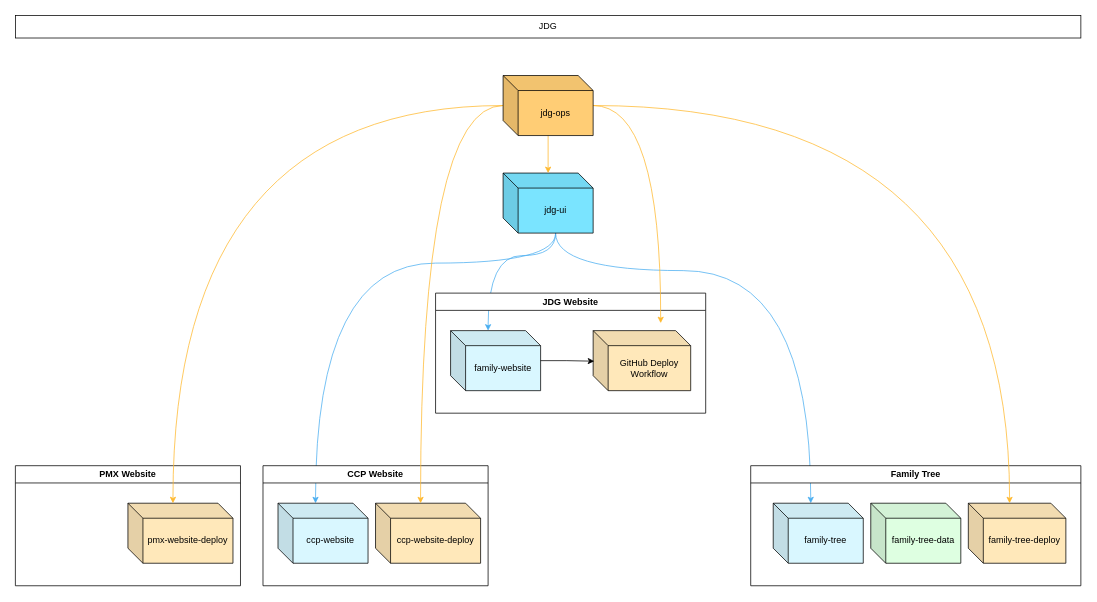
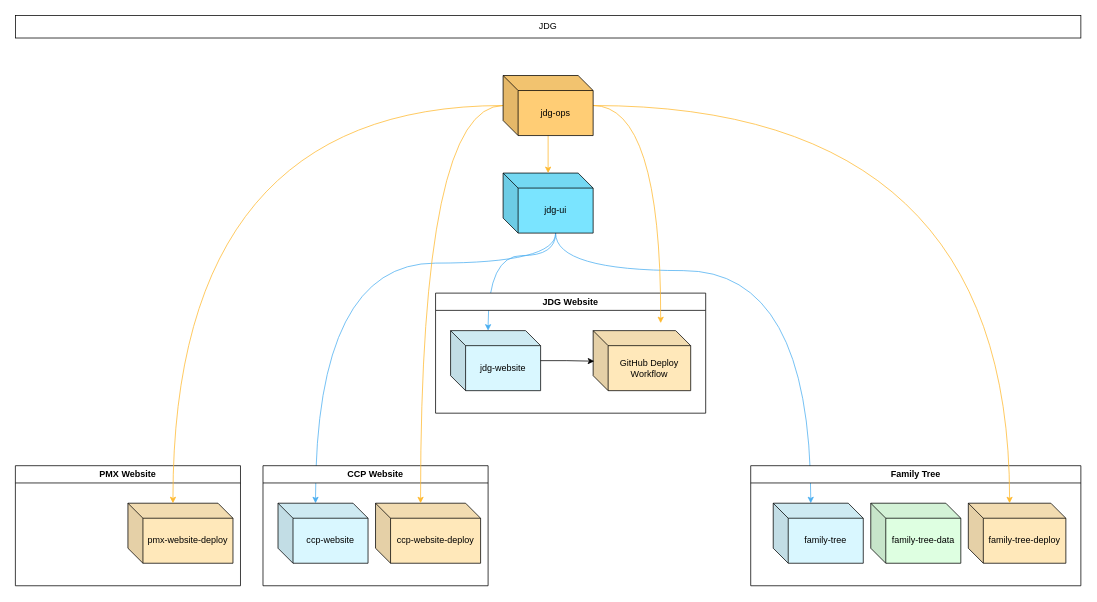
(503, 368) -> (503, 368)
